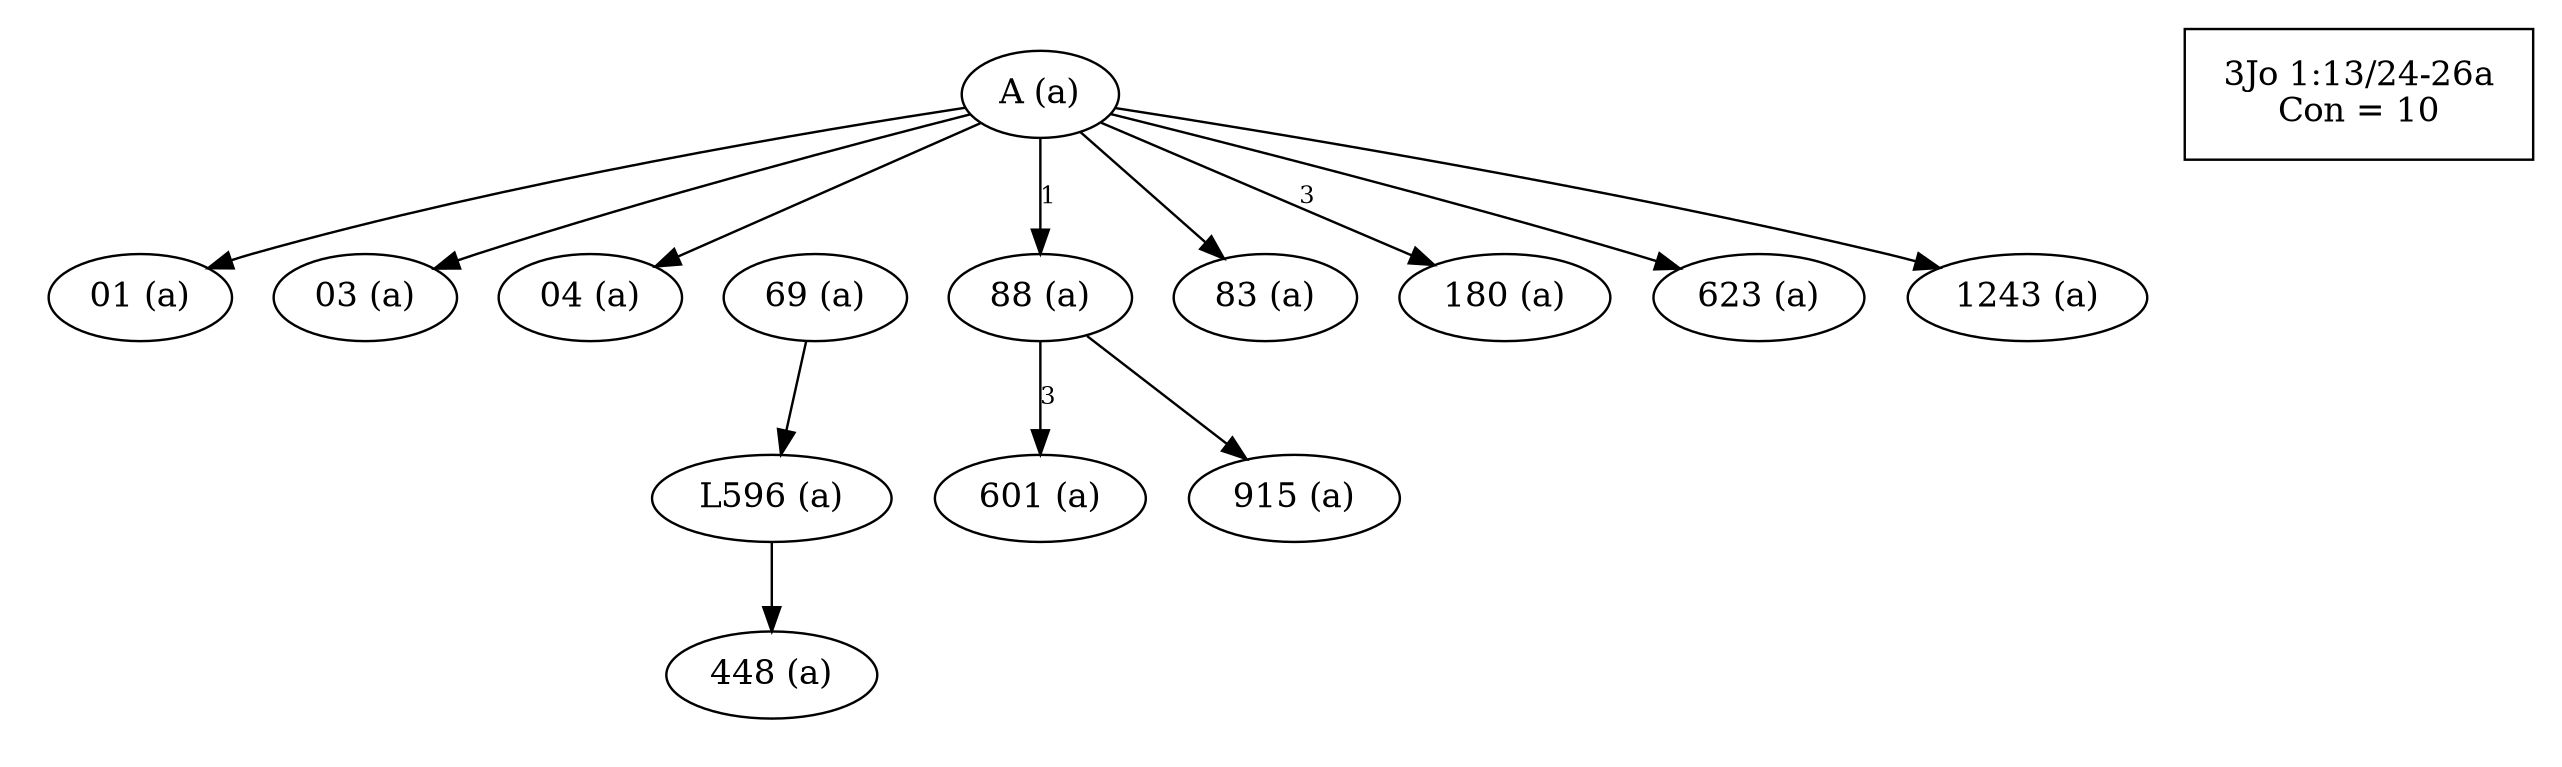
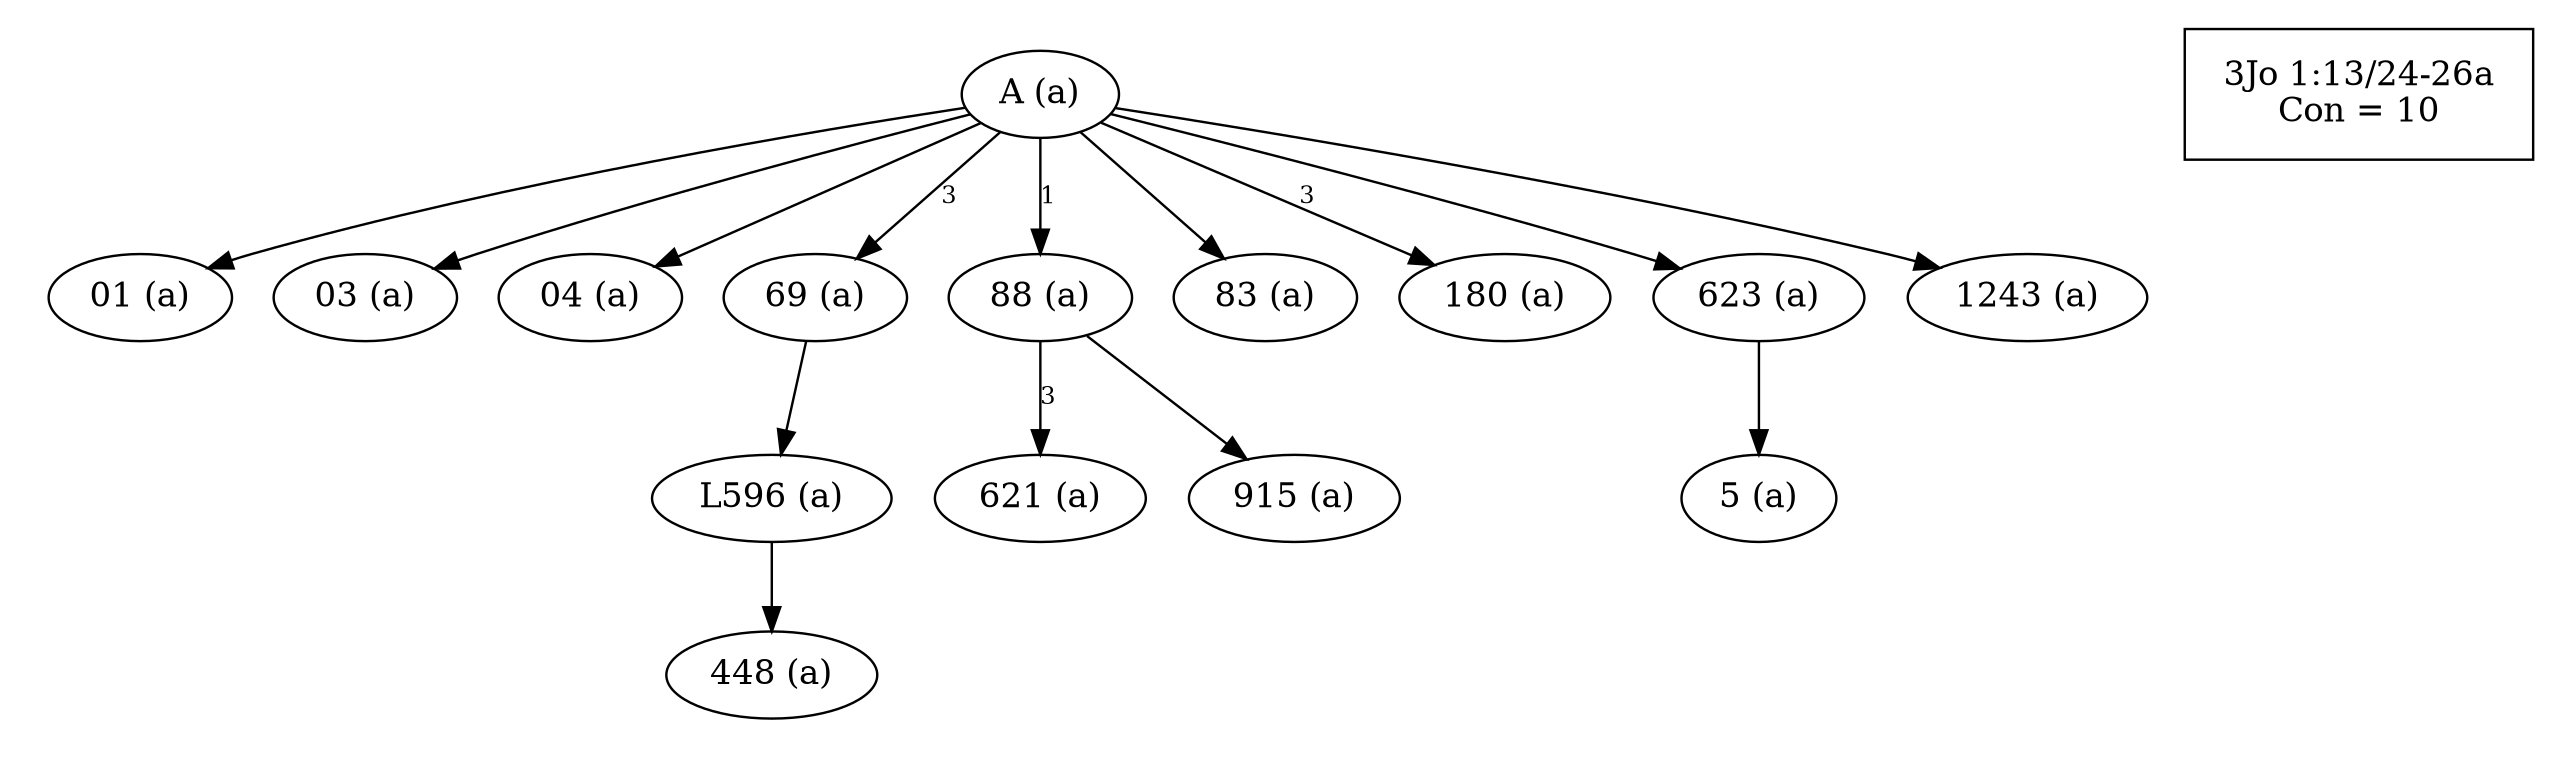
none -> (938, 187)
(1040, 498) -> (1040, 498)
none -> (1759, 498)
